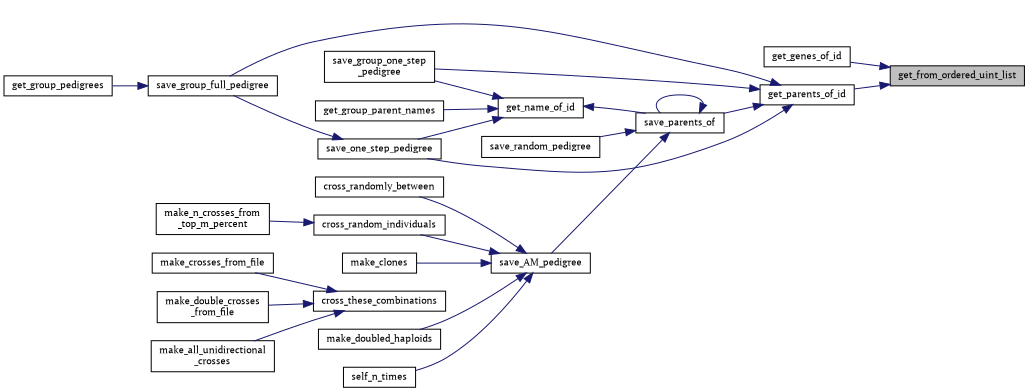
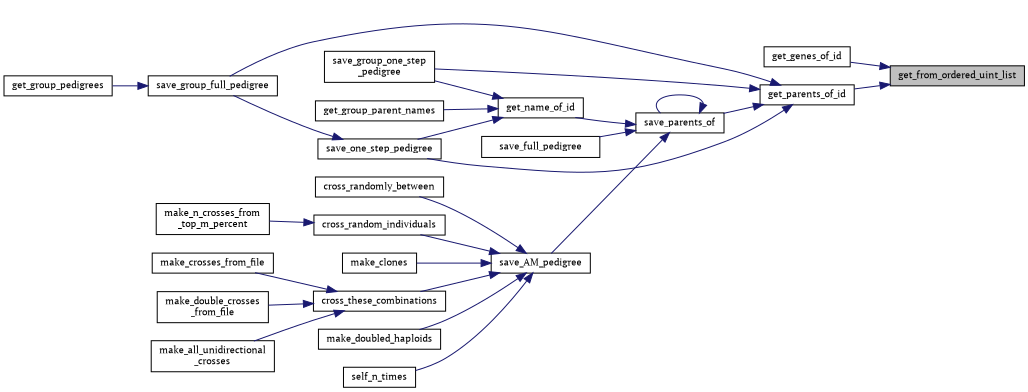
(620, 110) -> (600, 121)
(541, 147) -> (541, 147)
none -> (455, 283)
